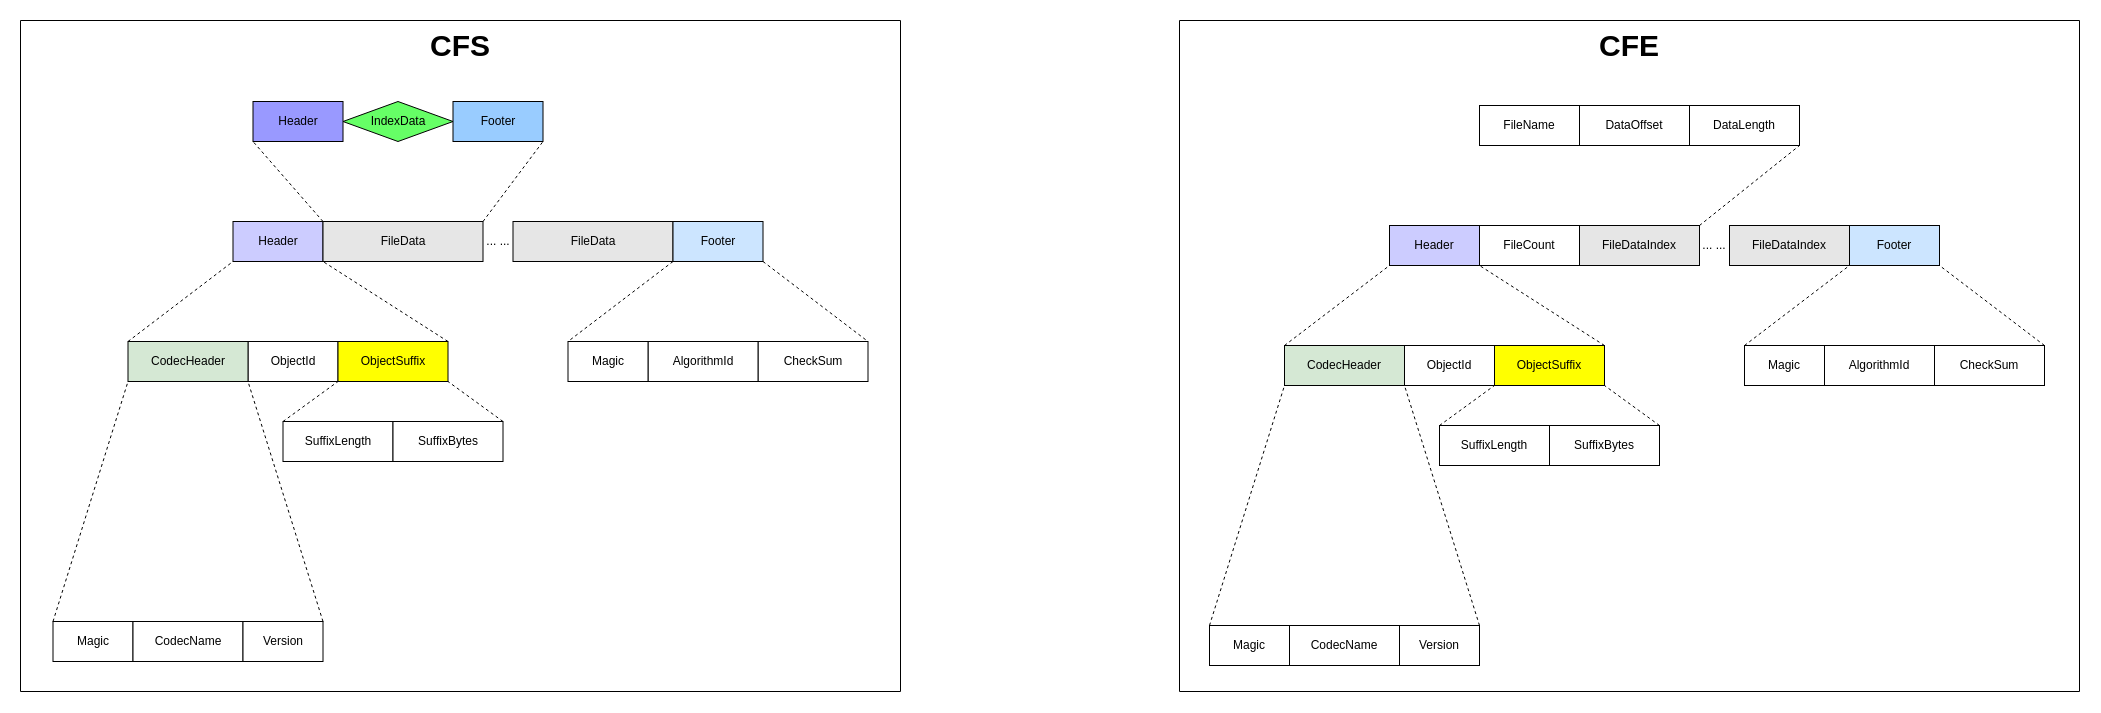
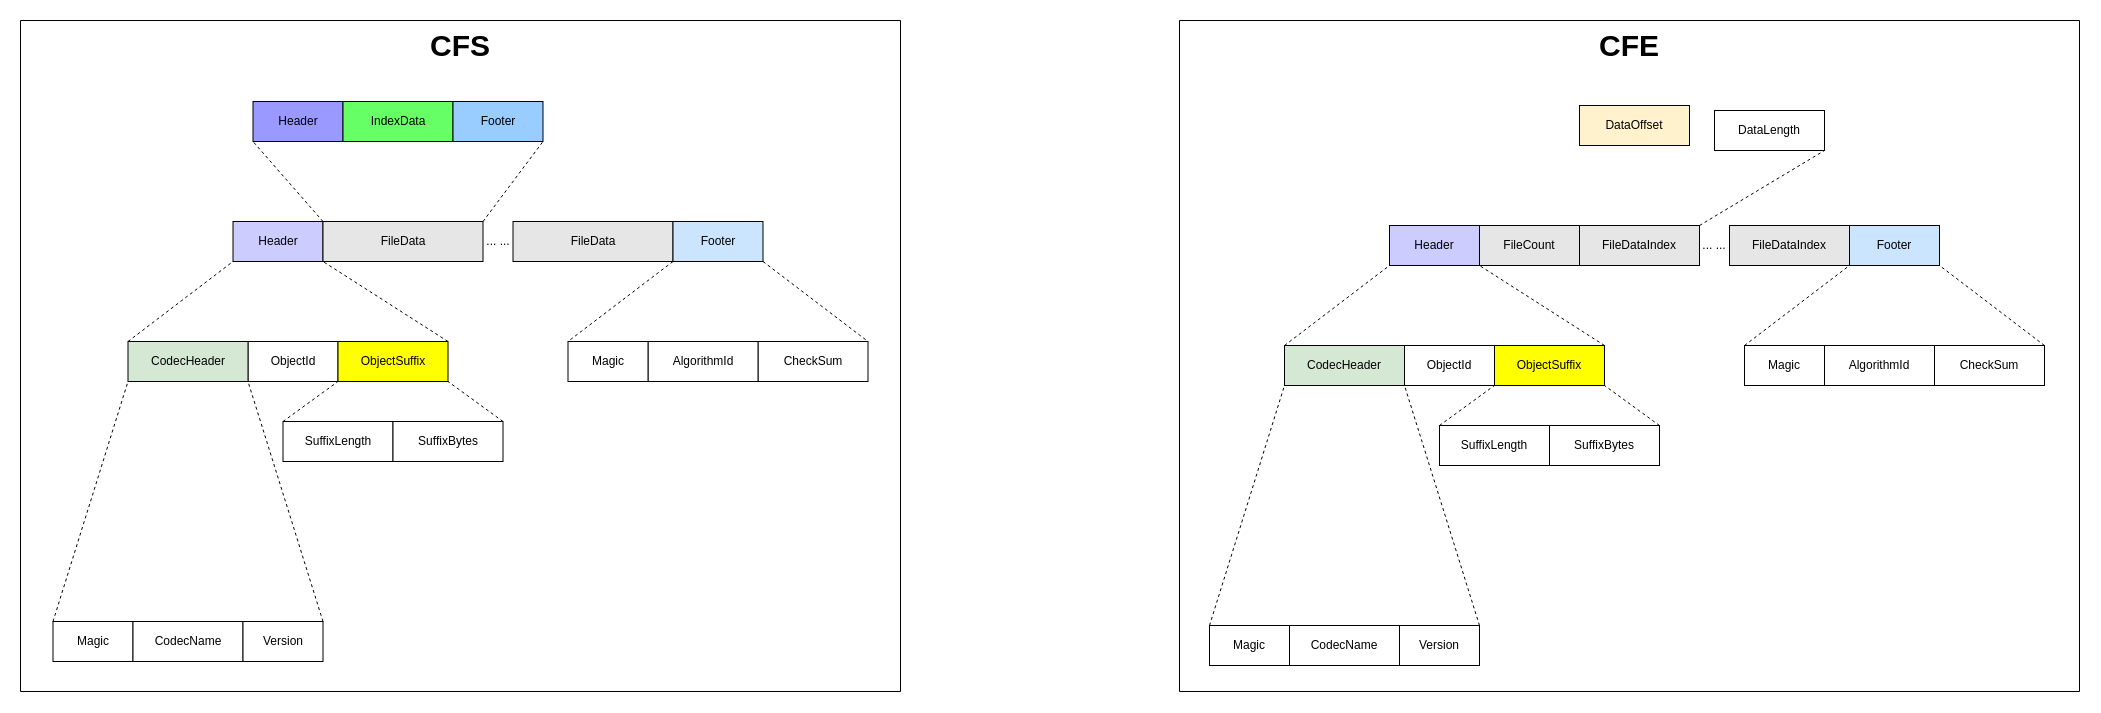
(398, 122) -> (398, 122)
(1530, 126) -> none
(1635, 126) -> (1635, 126)
(1745, 126) -> (1770, 131)
(1530, 246) -> (1530, 246)
